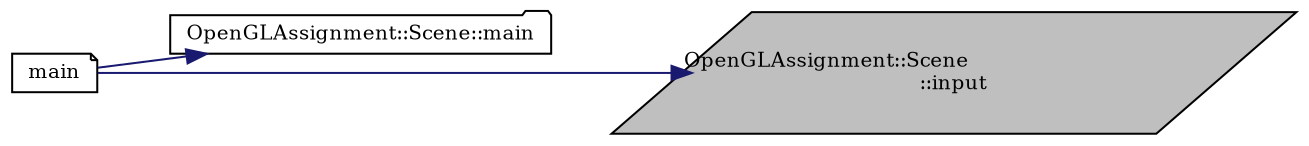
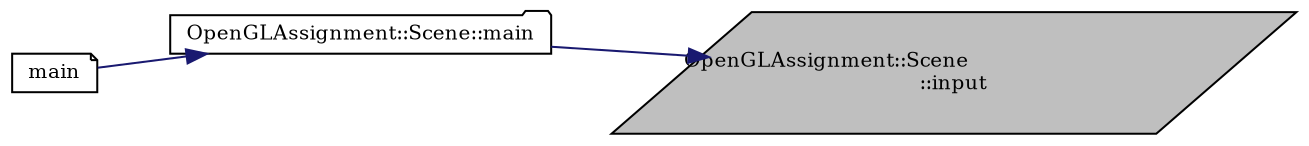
(385, 73) -> (620, 51)
